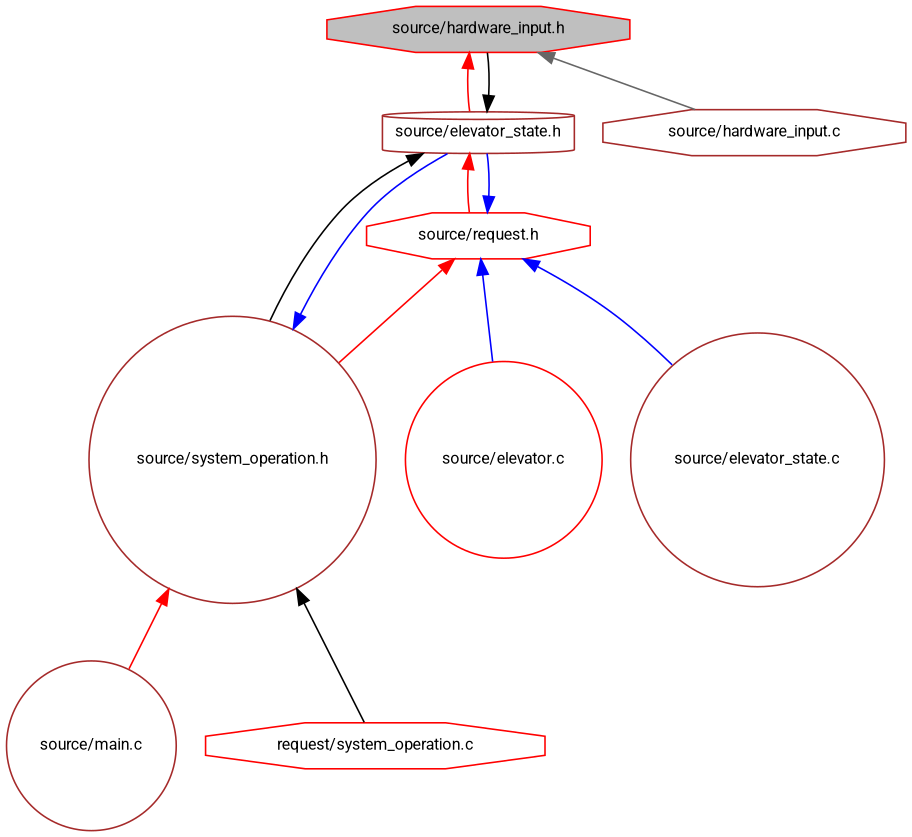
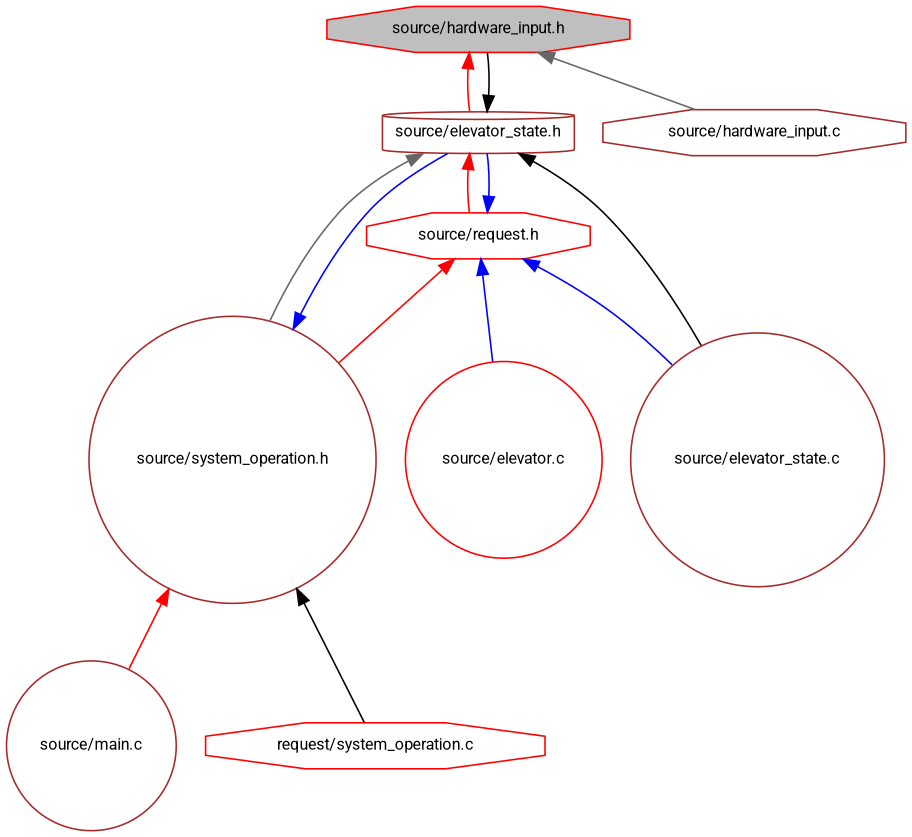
(326, 228) -> (326, 228)
none -> (630, 241)
